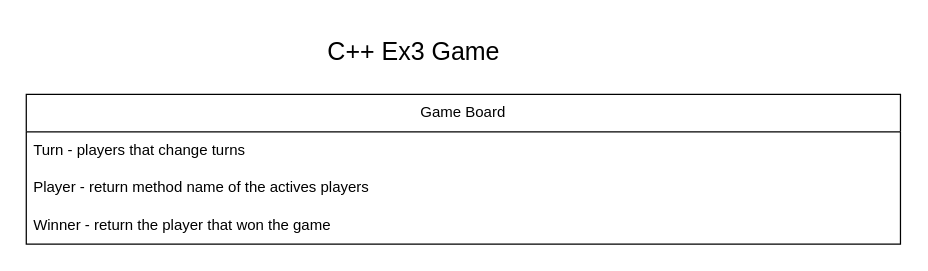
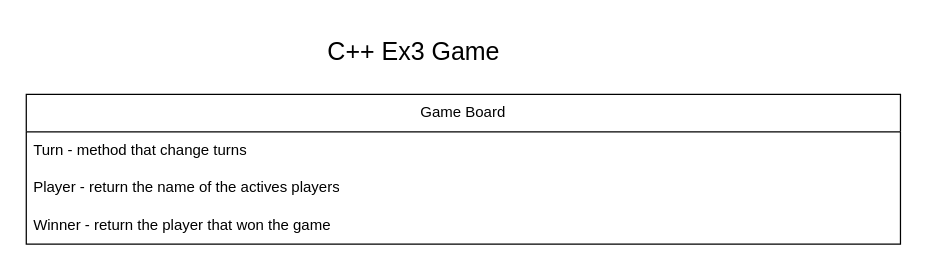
(156, 151) -> (154, 151)
(222, 188) -> (209, 188)
